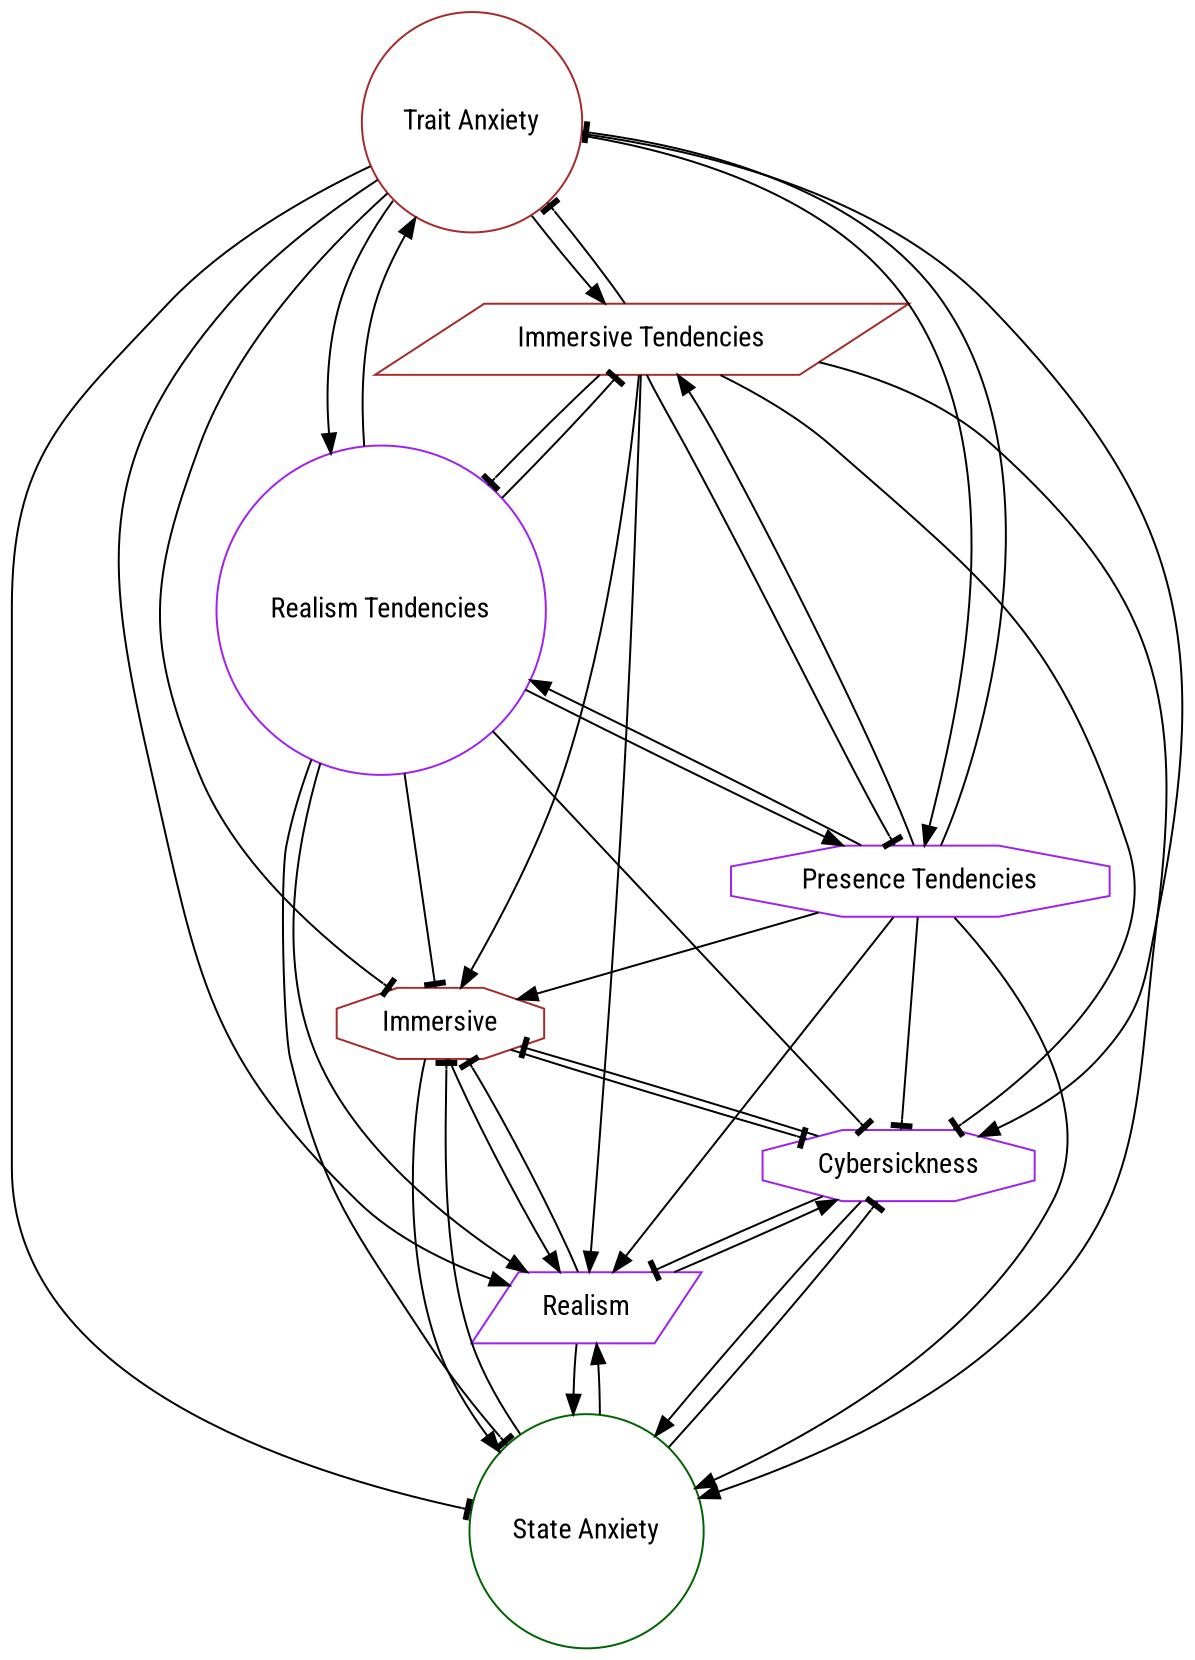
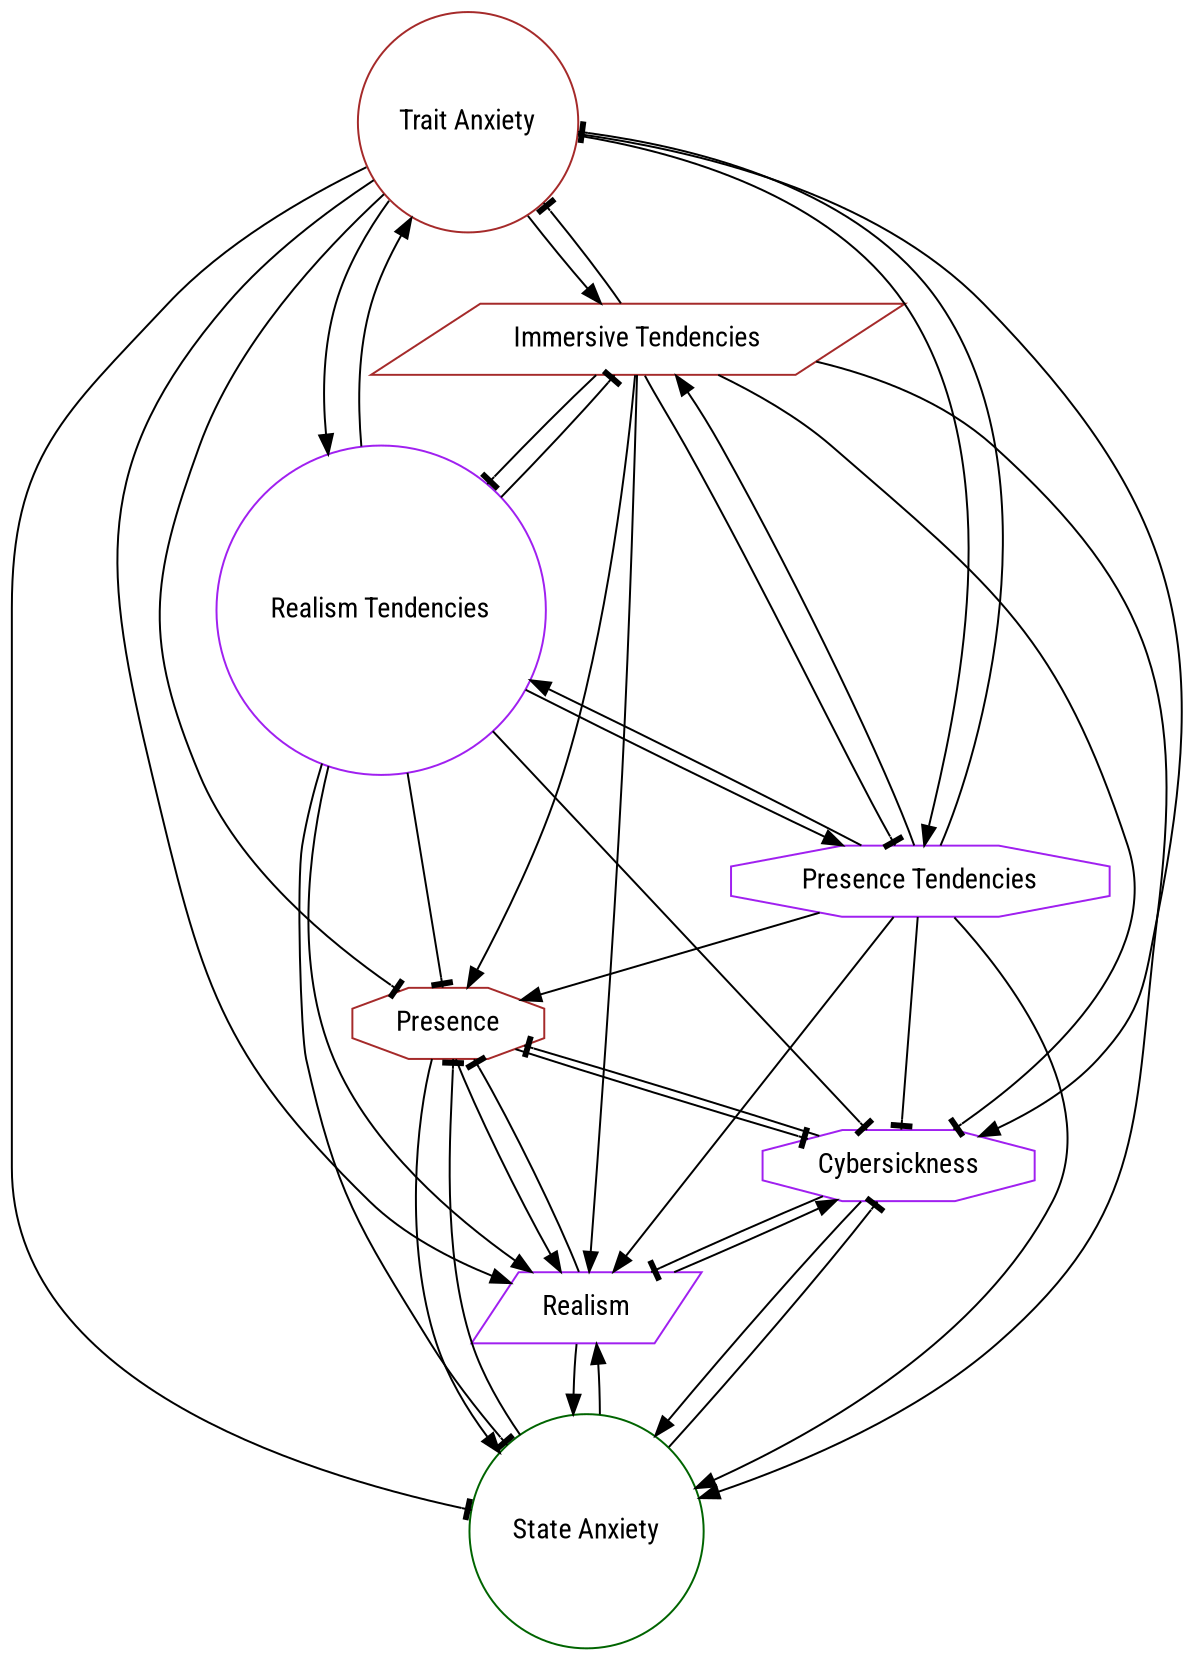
(440, 1023) -> (448, 1023)
